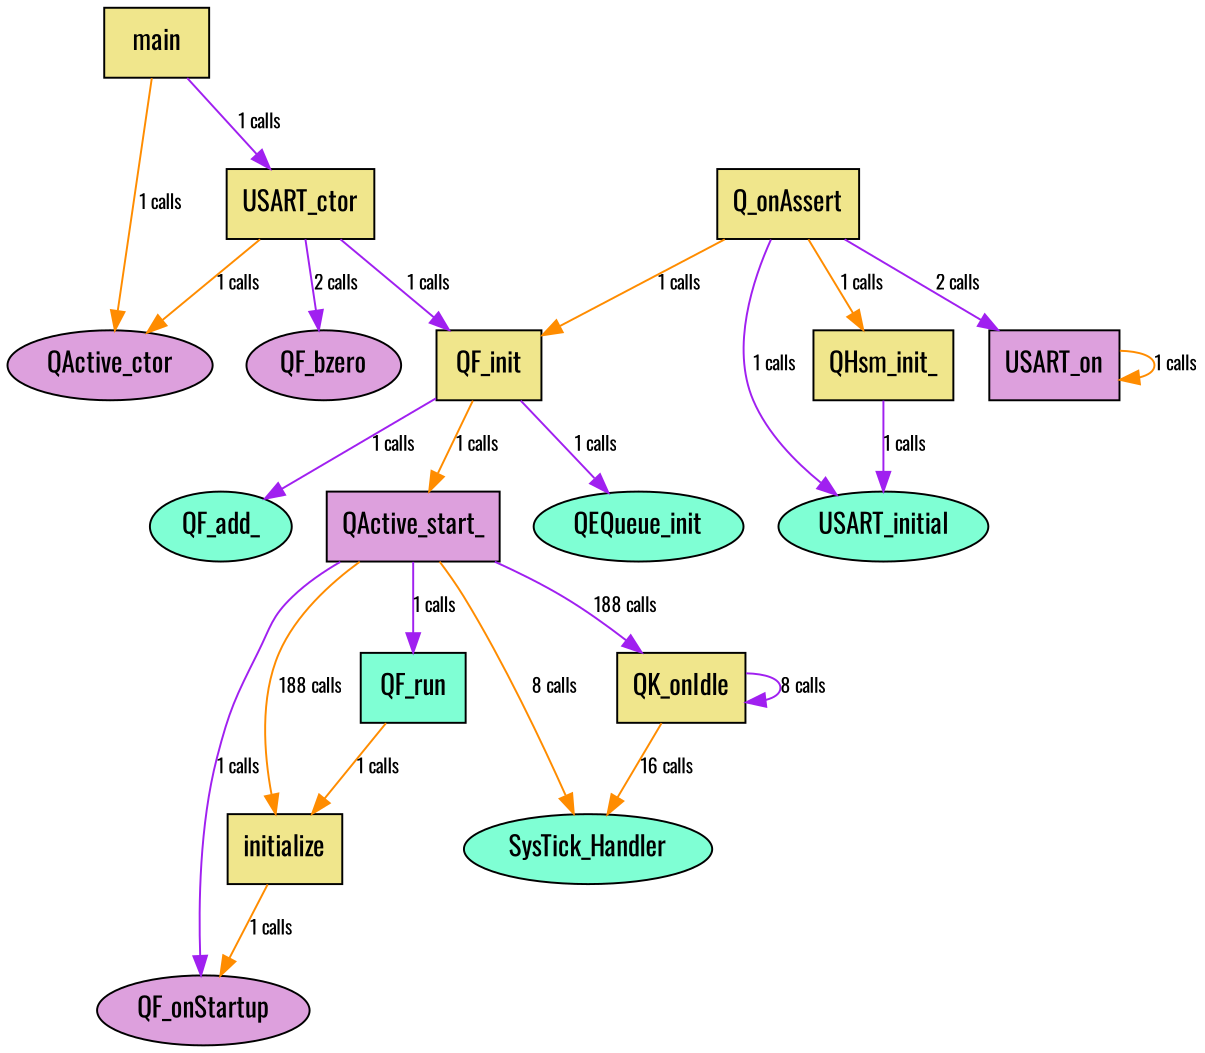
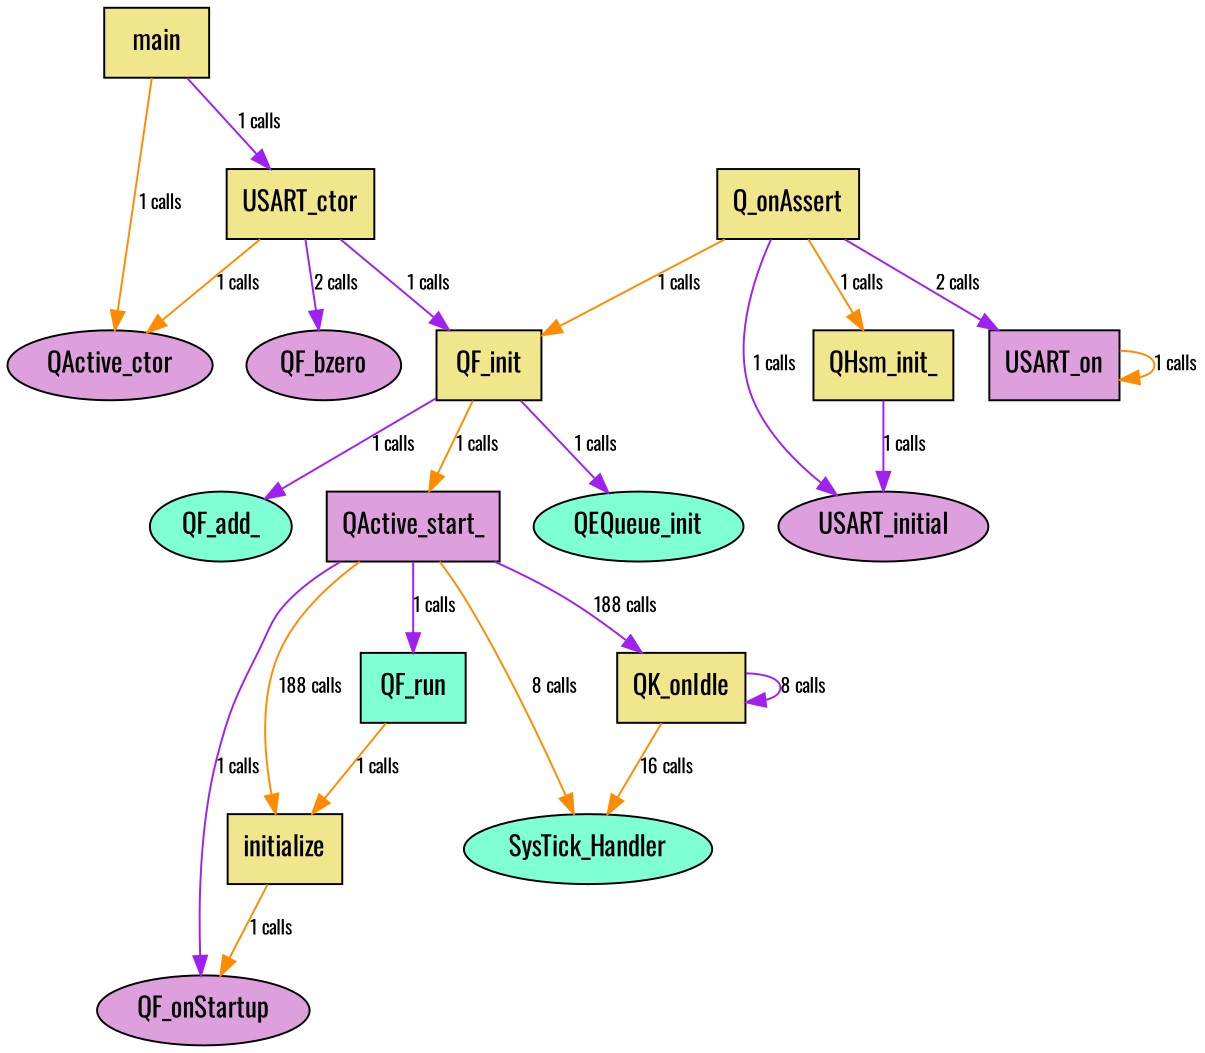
(883, 527) -> (883, 527)
